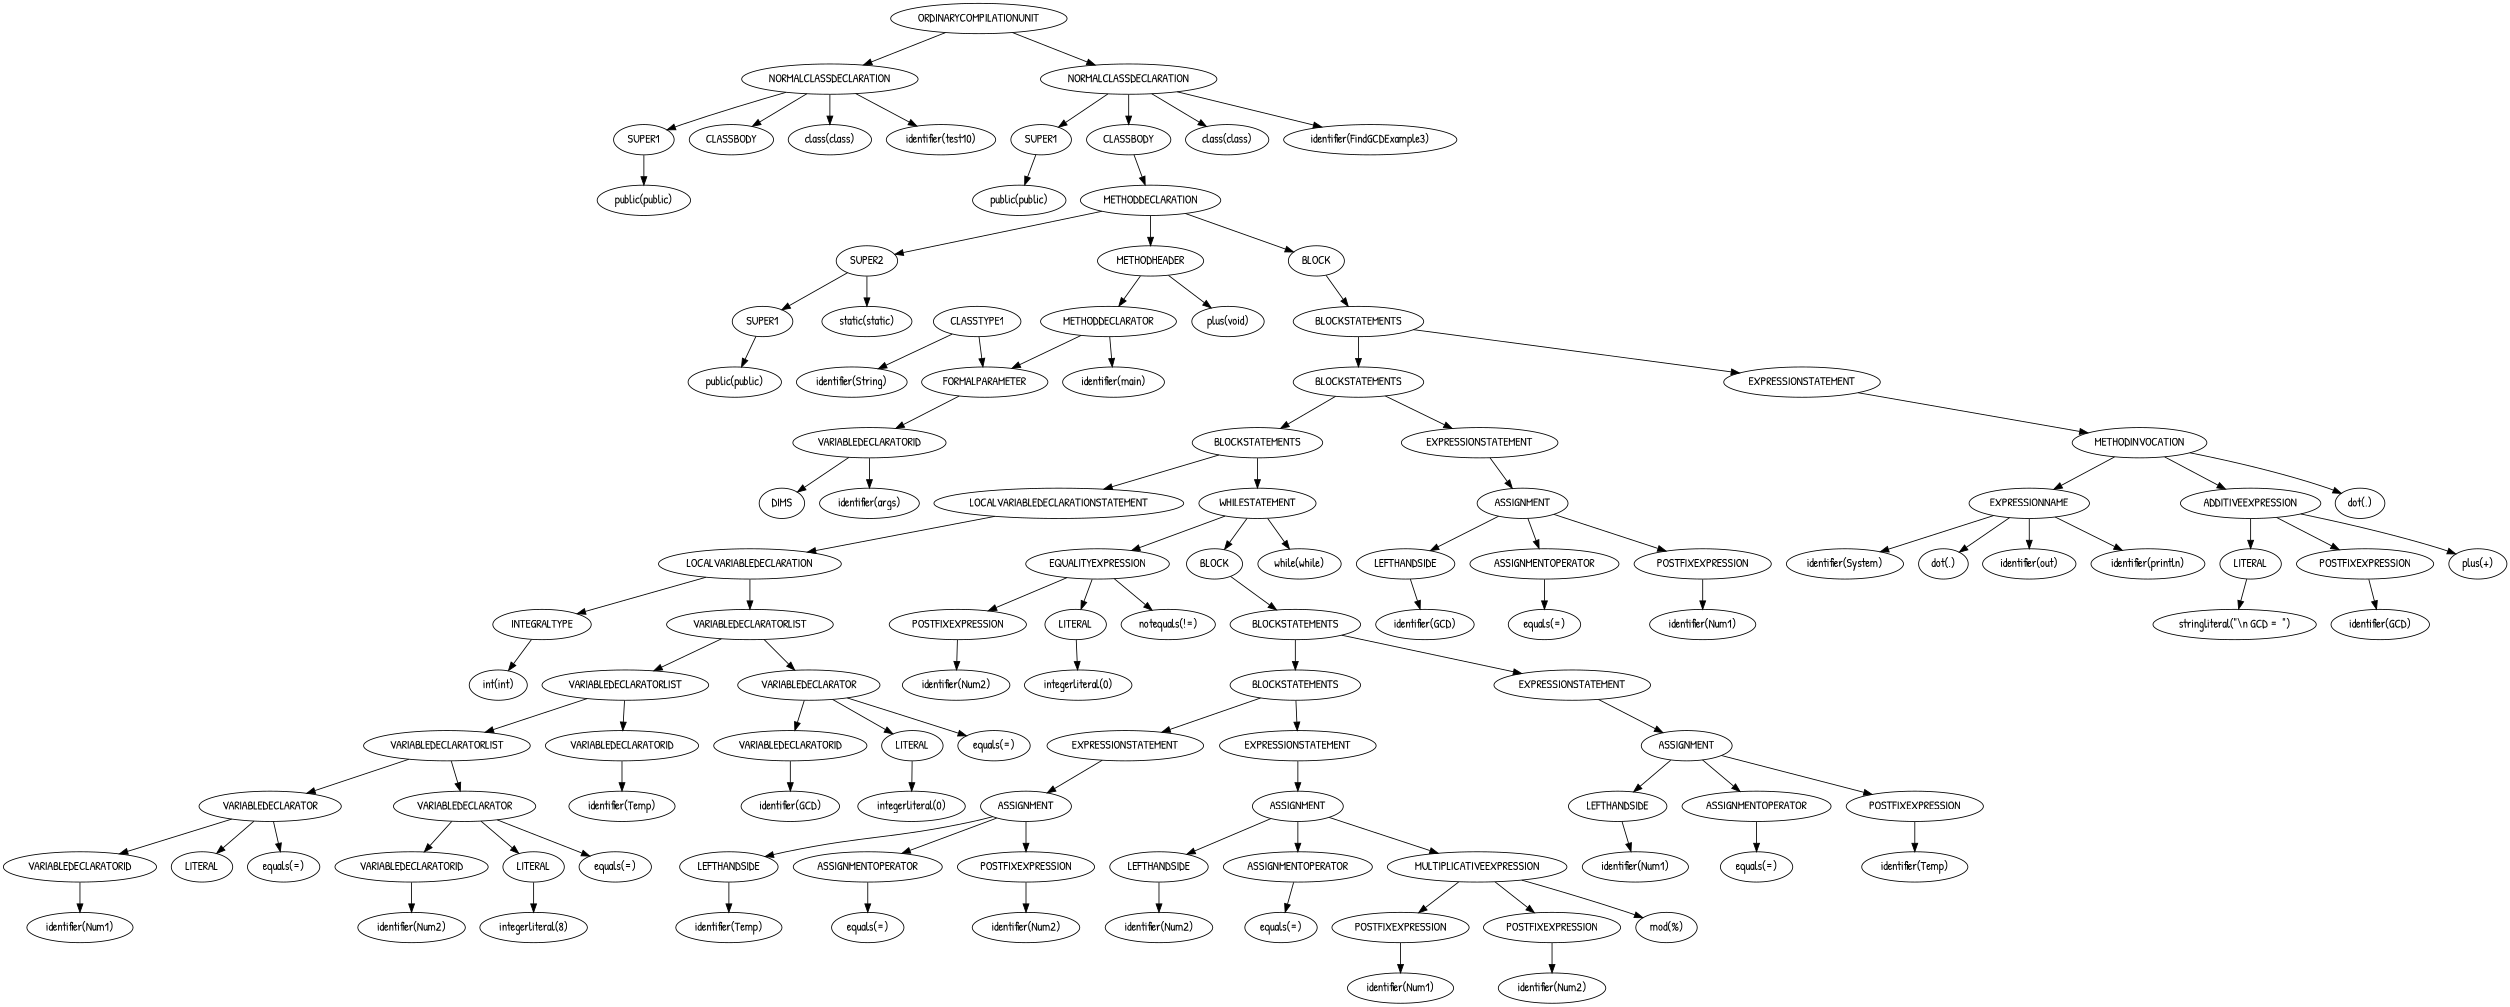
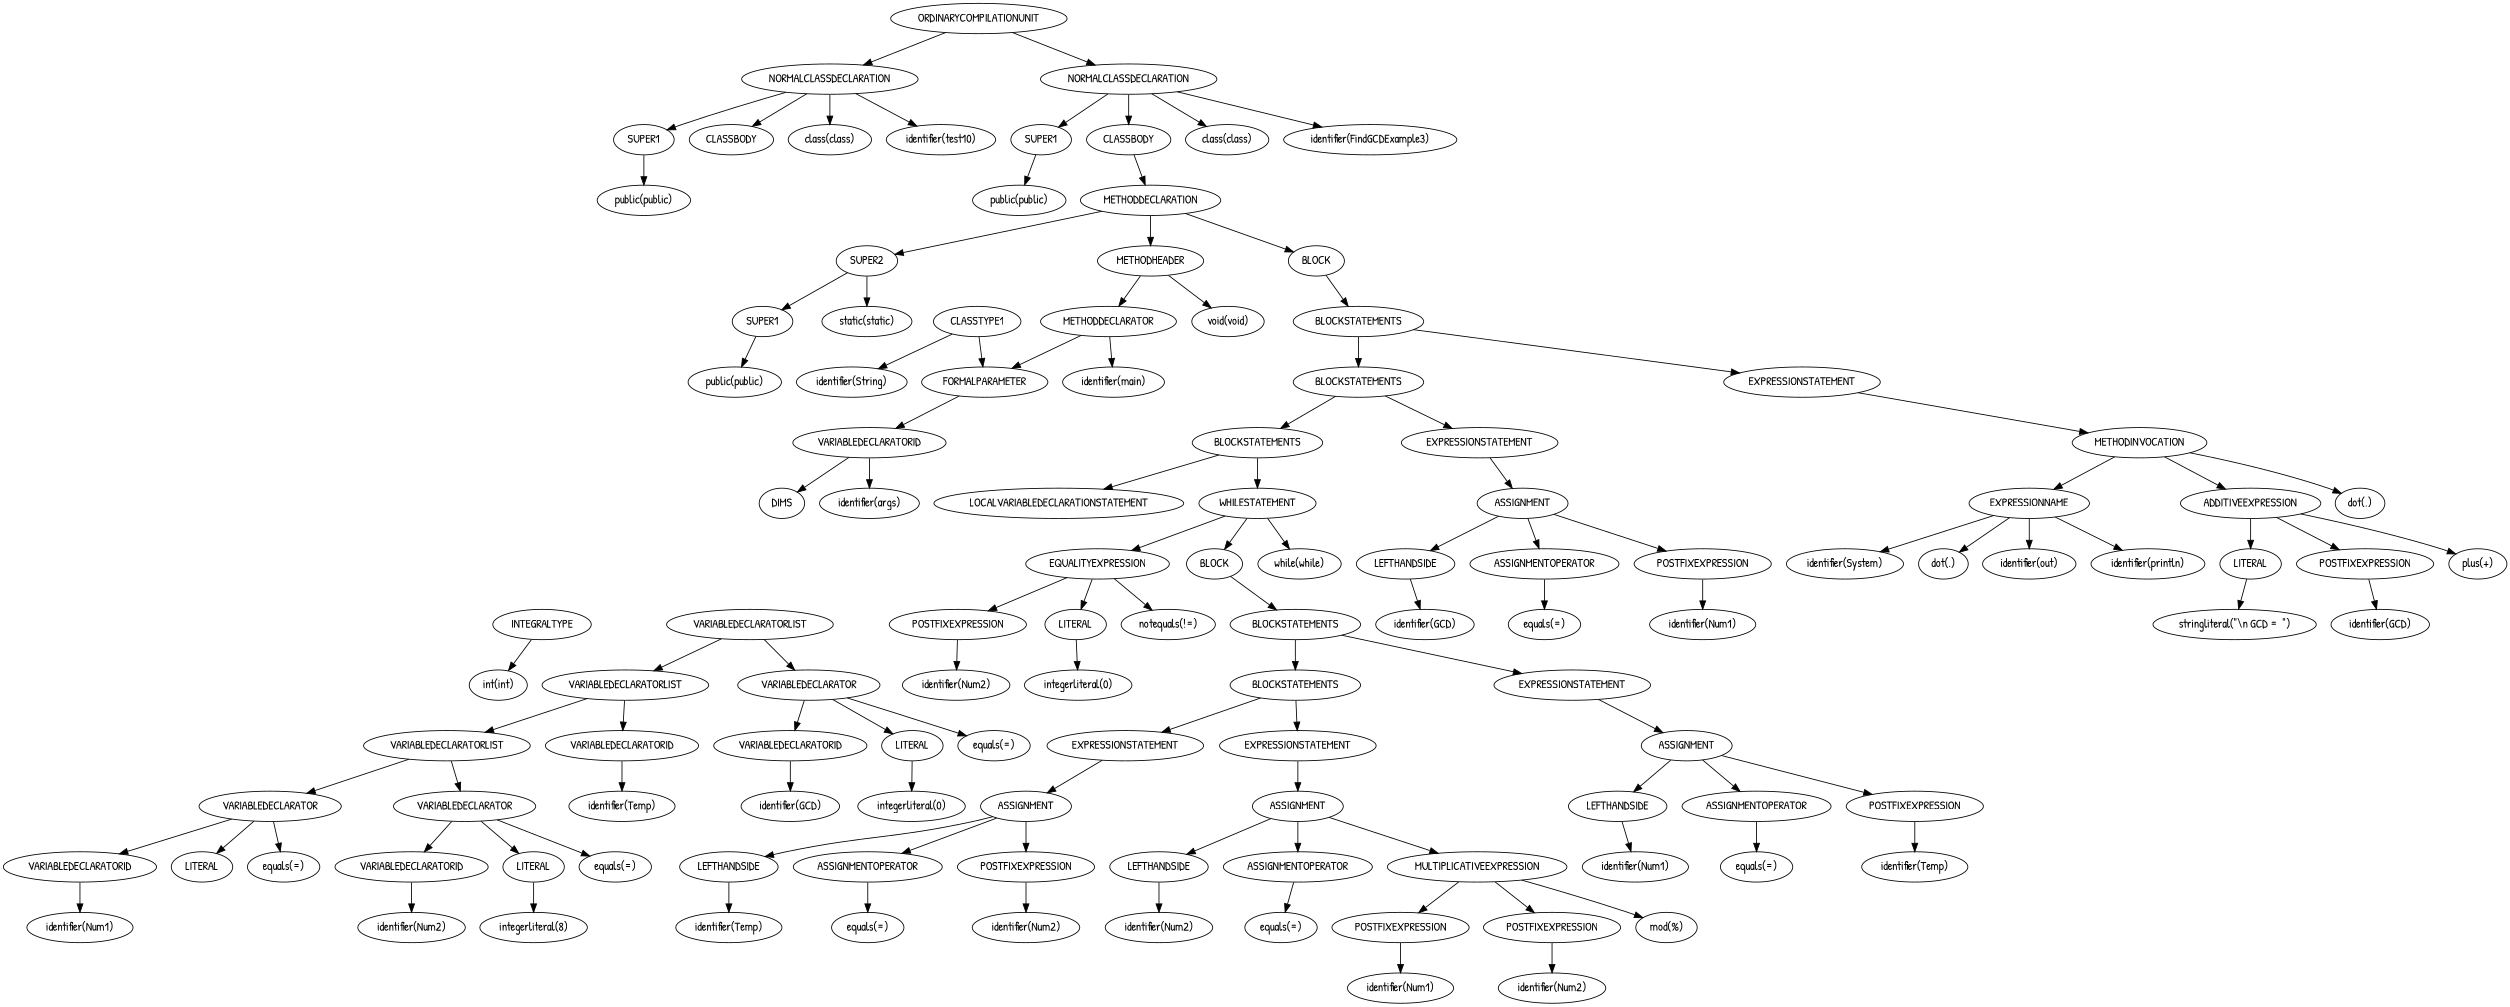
(1228, 322) -> (1228, 322)
(750, 564) -> none
